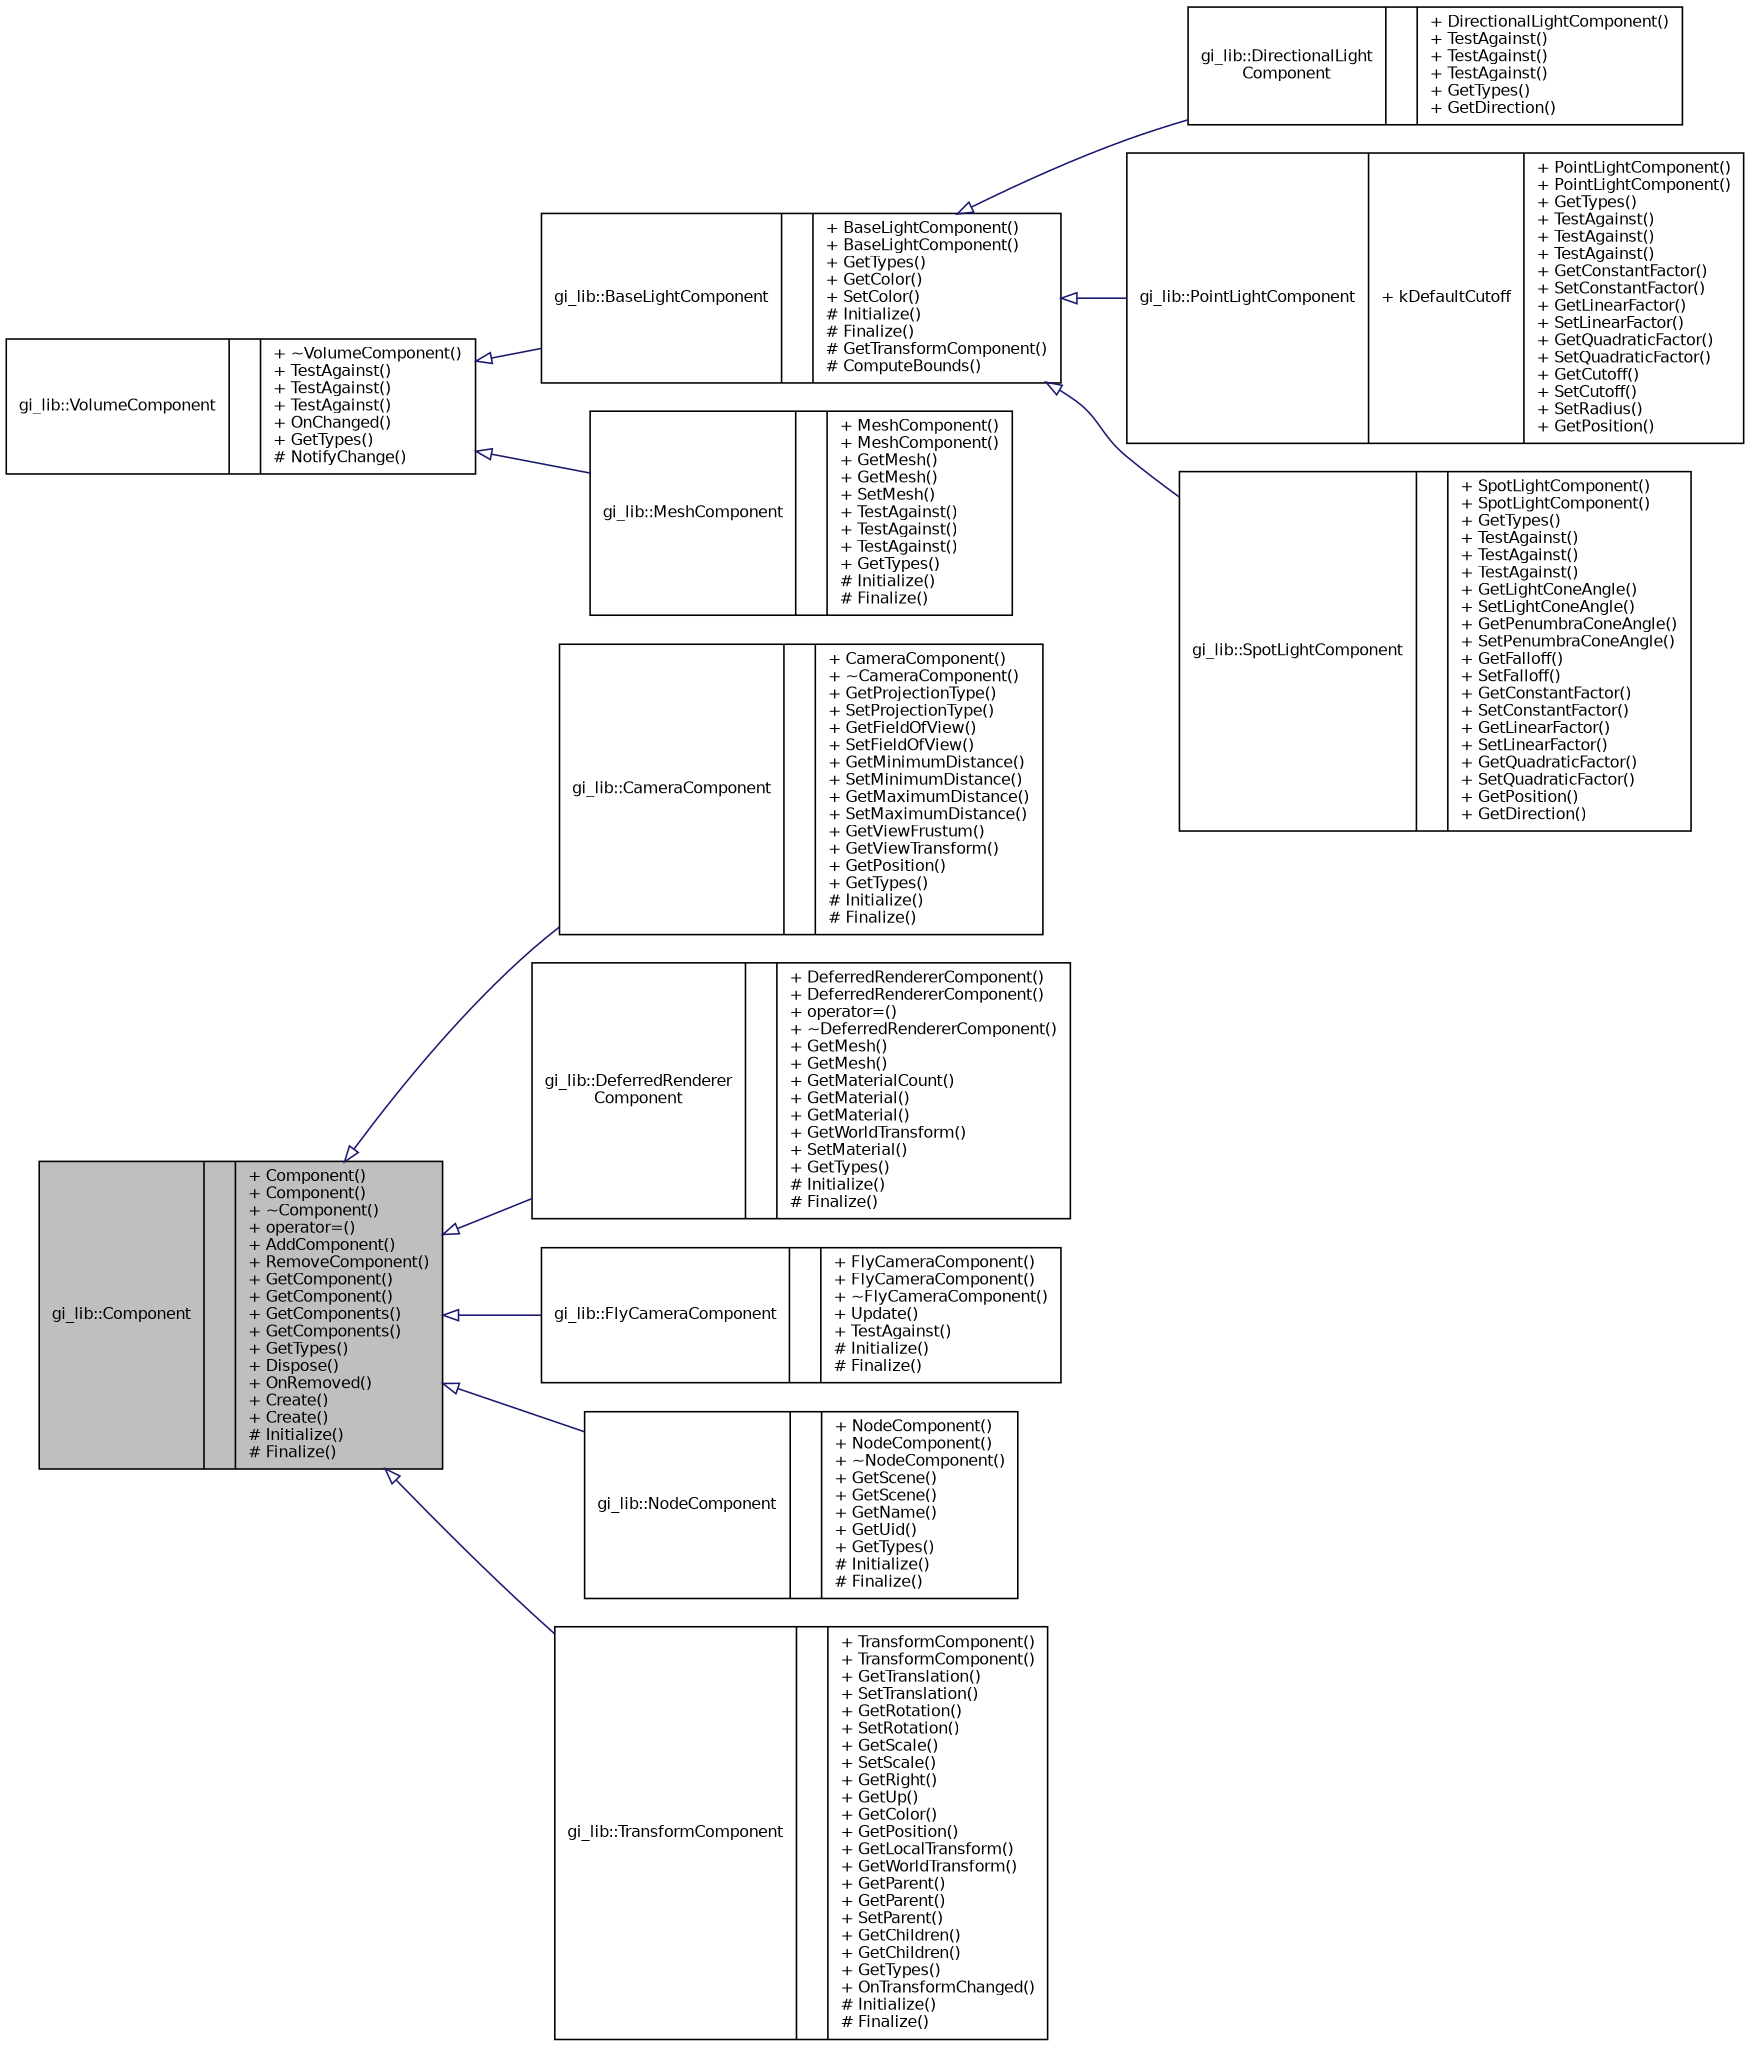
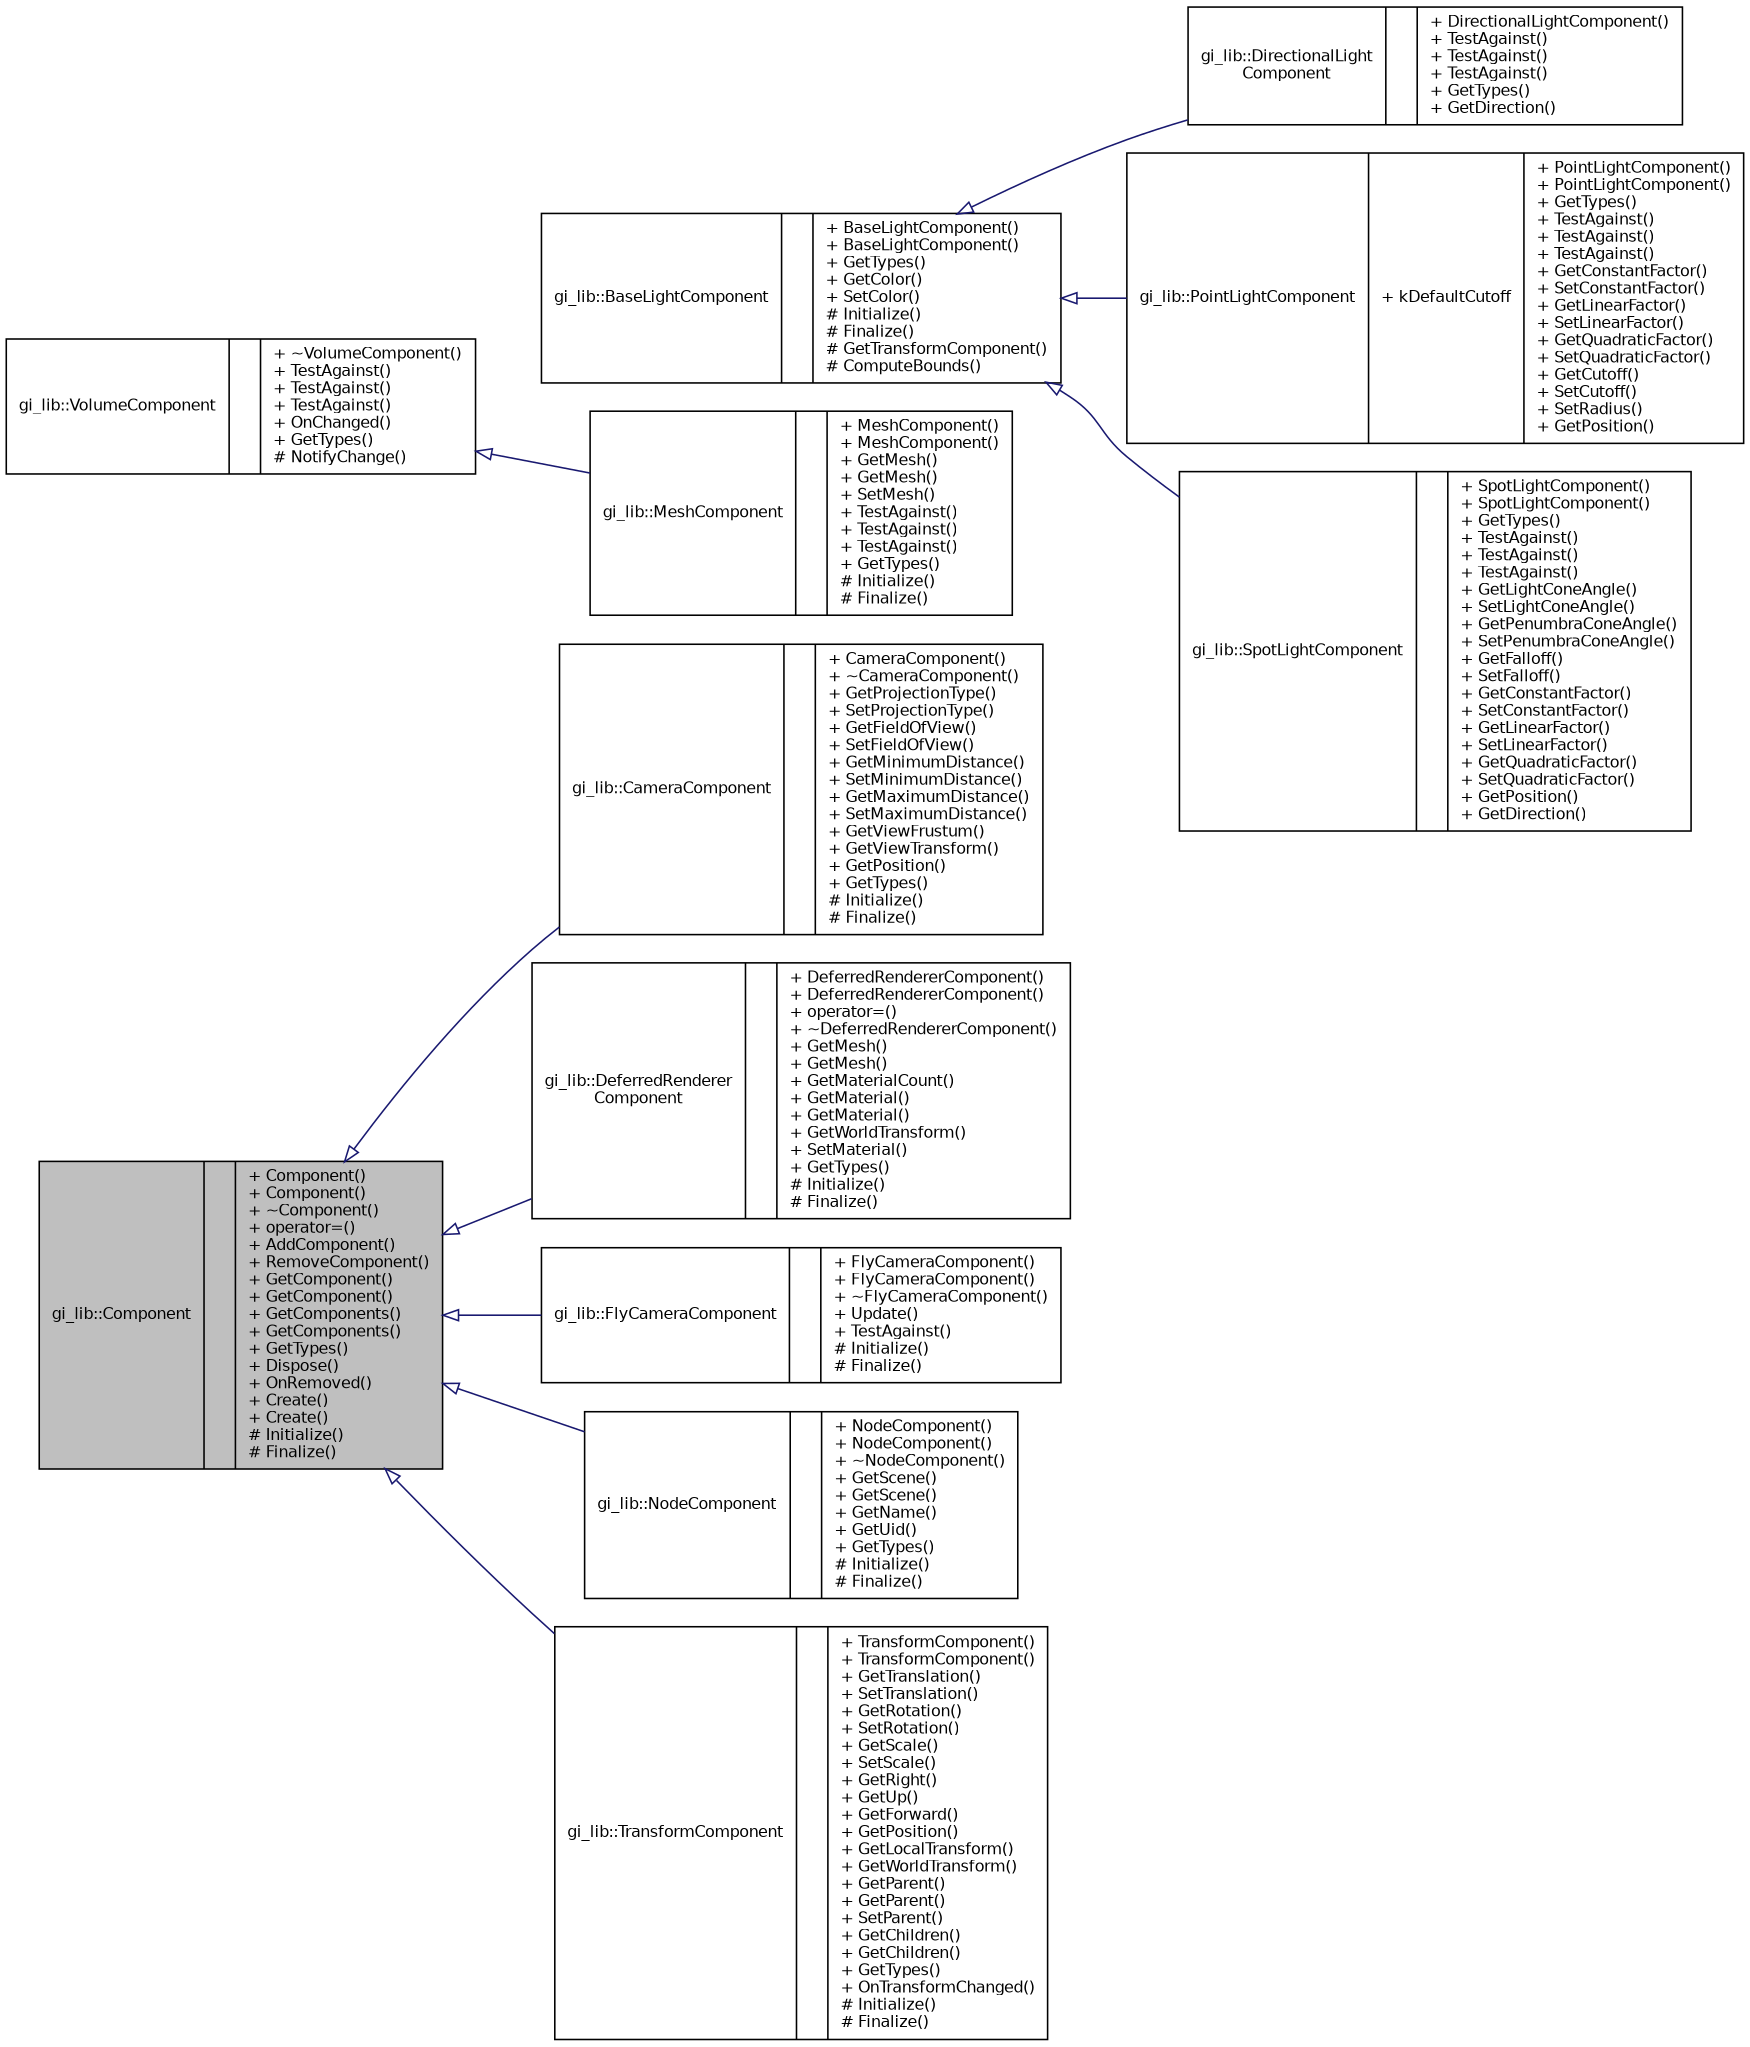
(517, 353) -> none
(889, 1815) -> (900, 1815)
